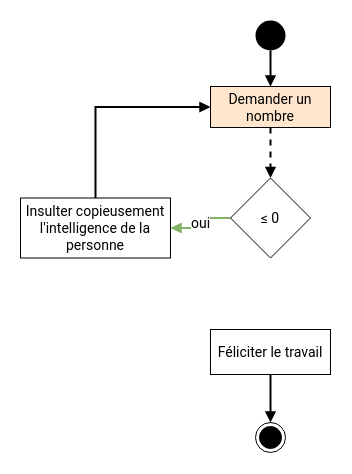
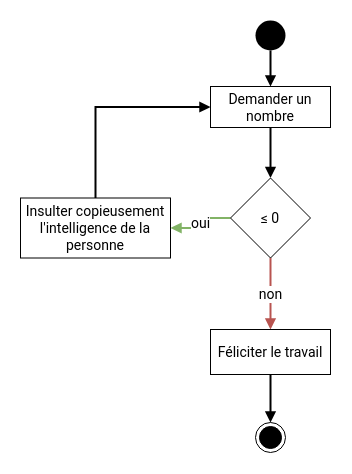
(271, 107) -> (271, 107)
(271, 148) -> (271, 148)
none -> (271, 287)
